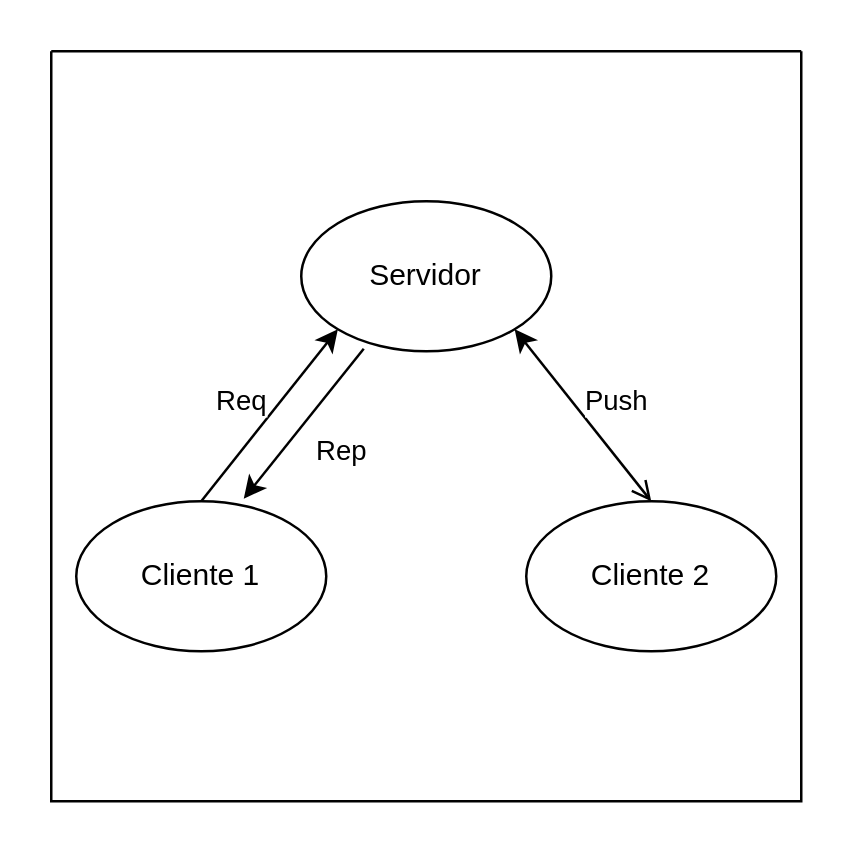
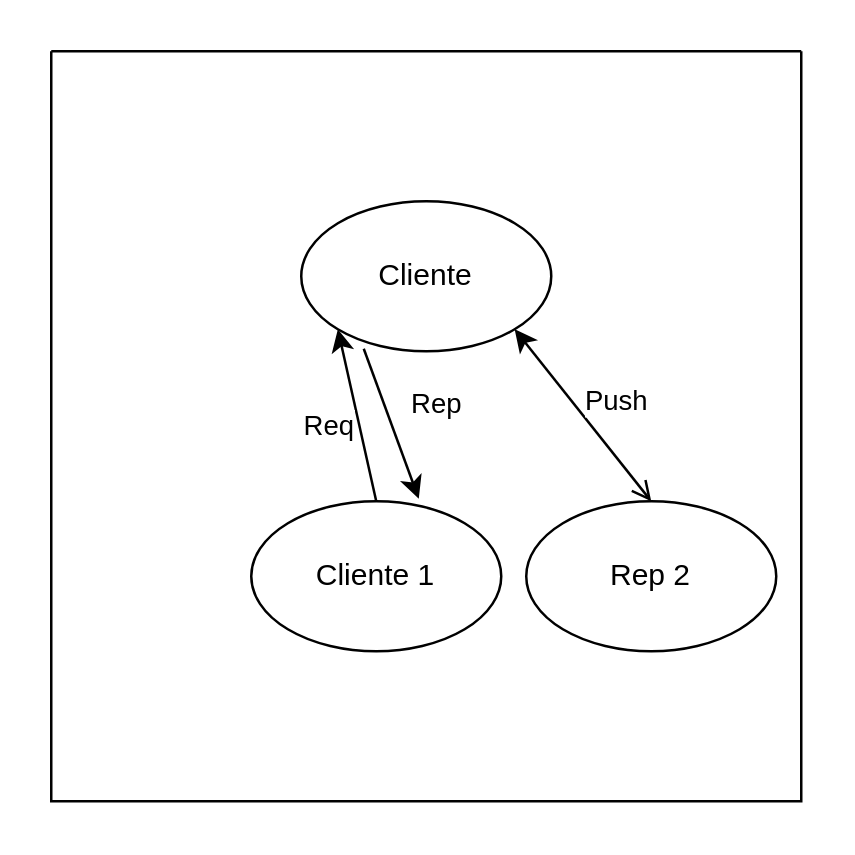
(426, 276) -> (426, 276)
(201, 576) -> (376, 576)
(651, 576) -> (651, 576)
